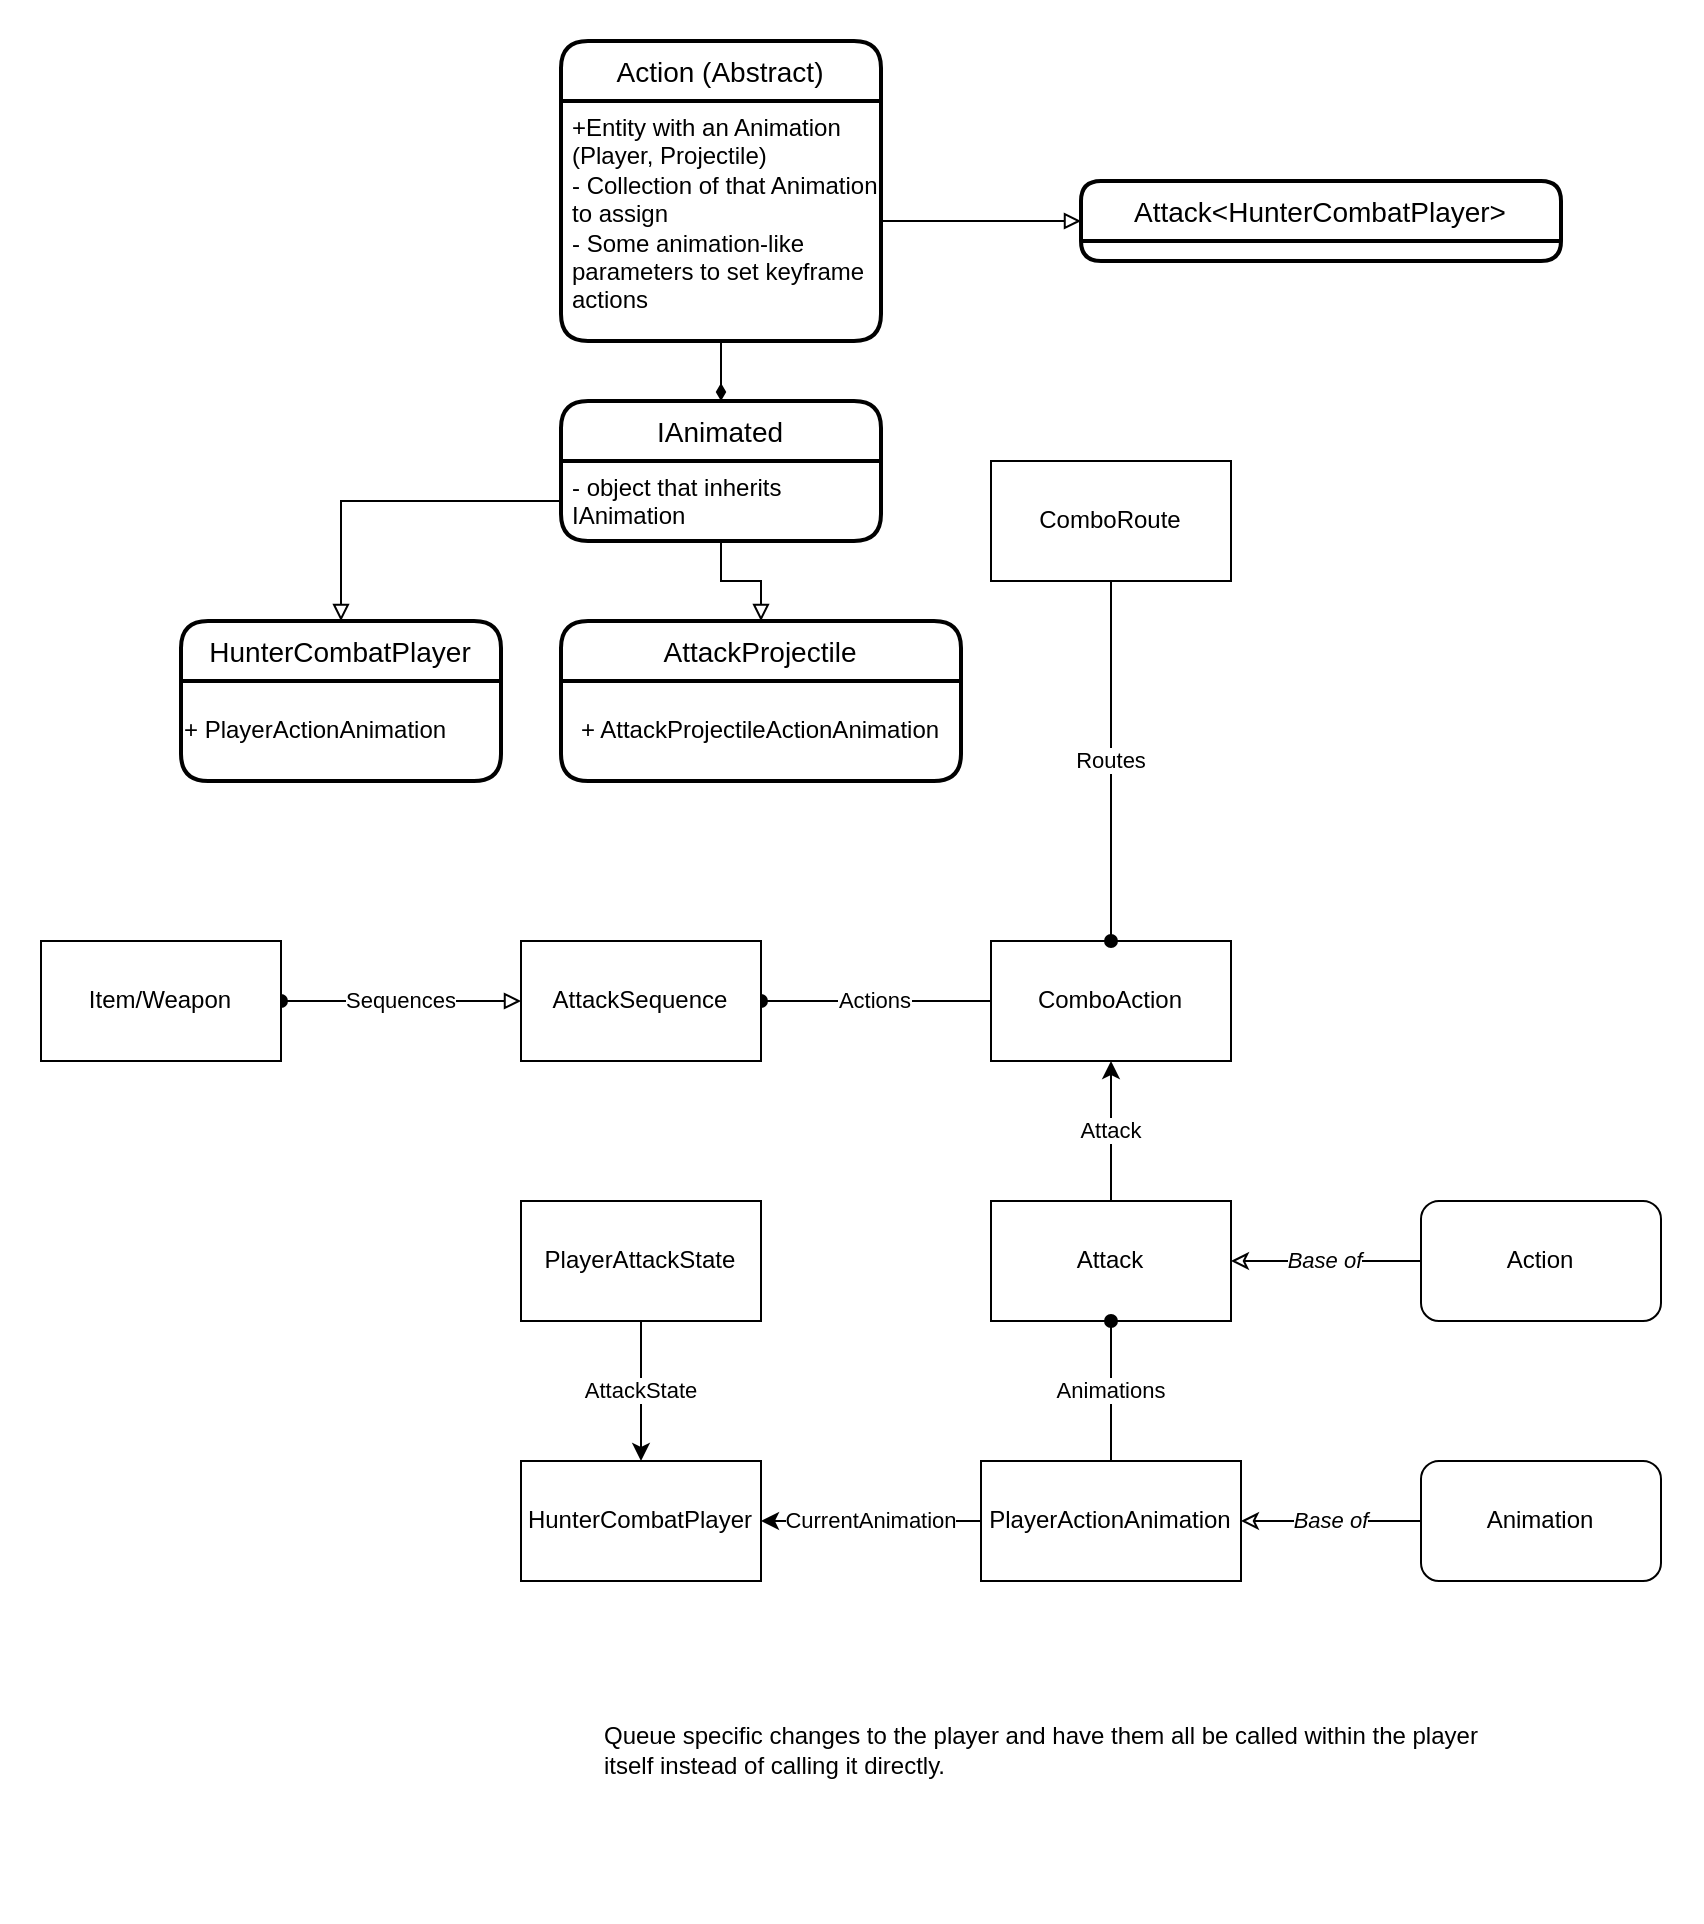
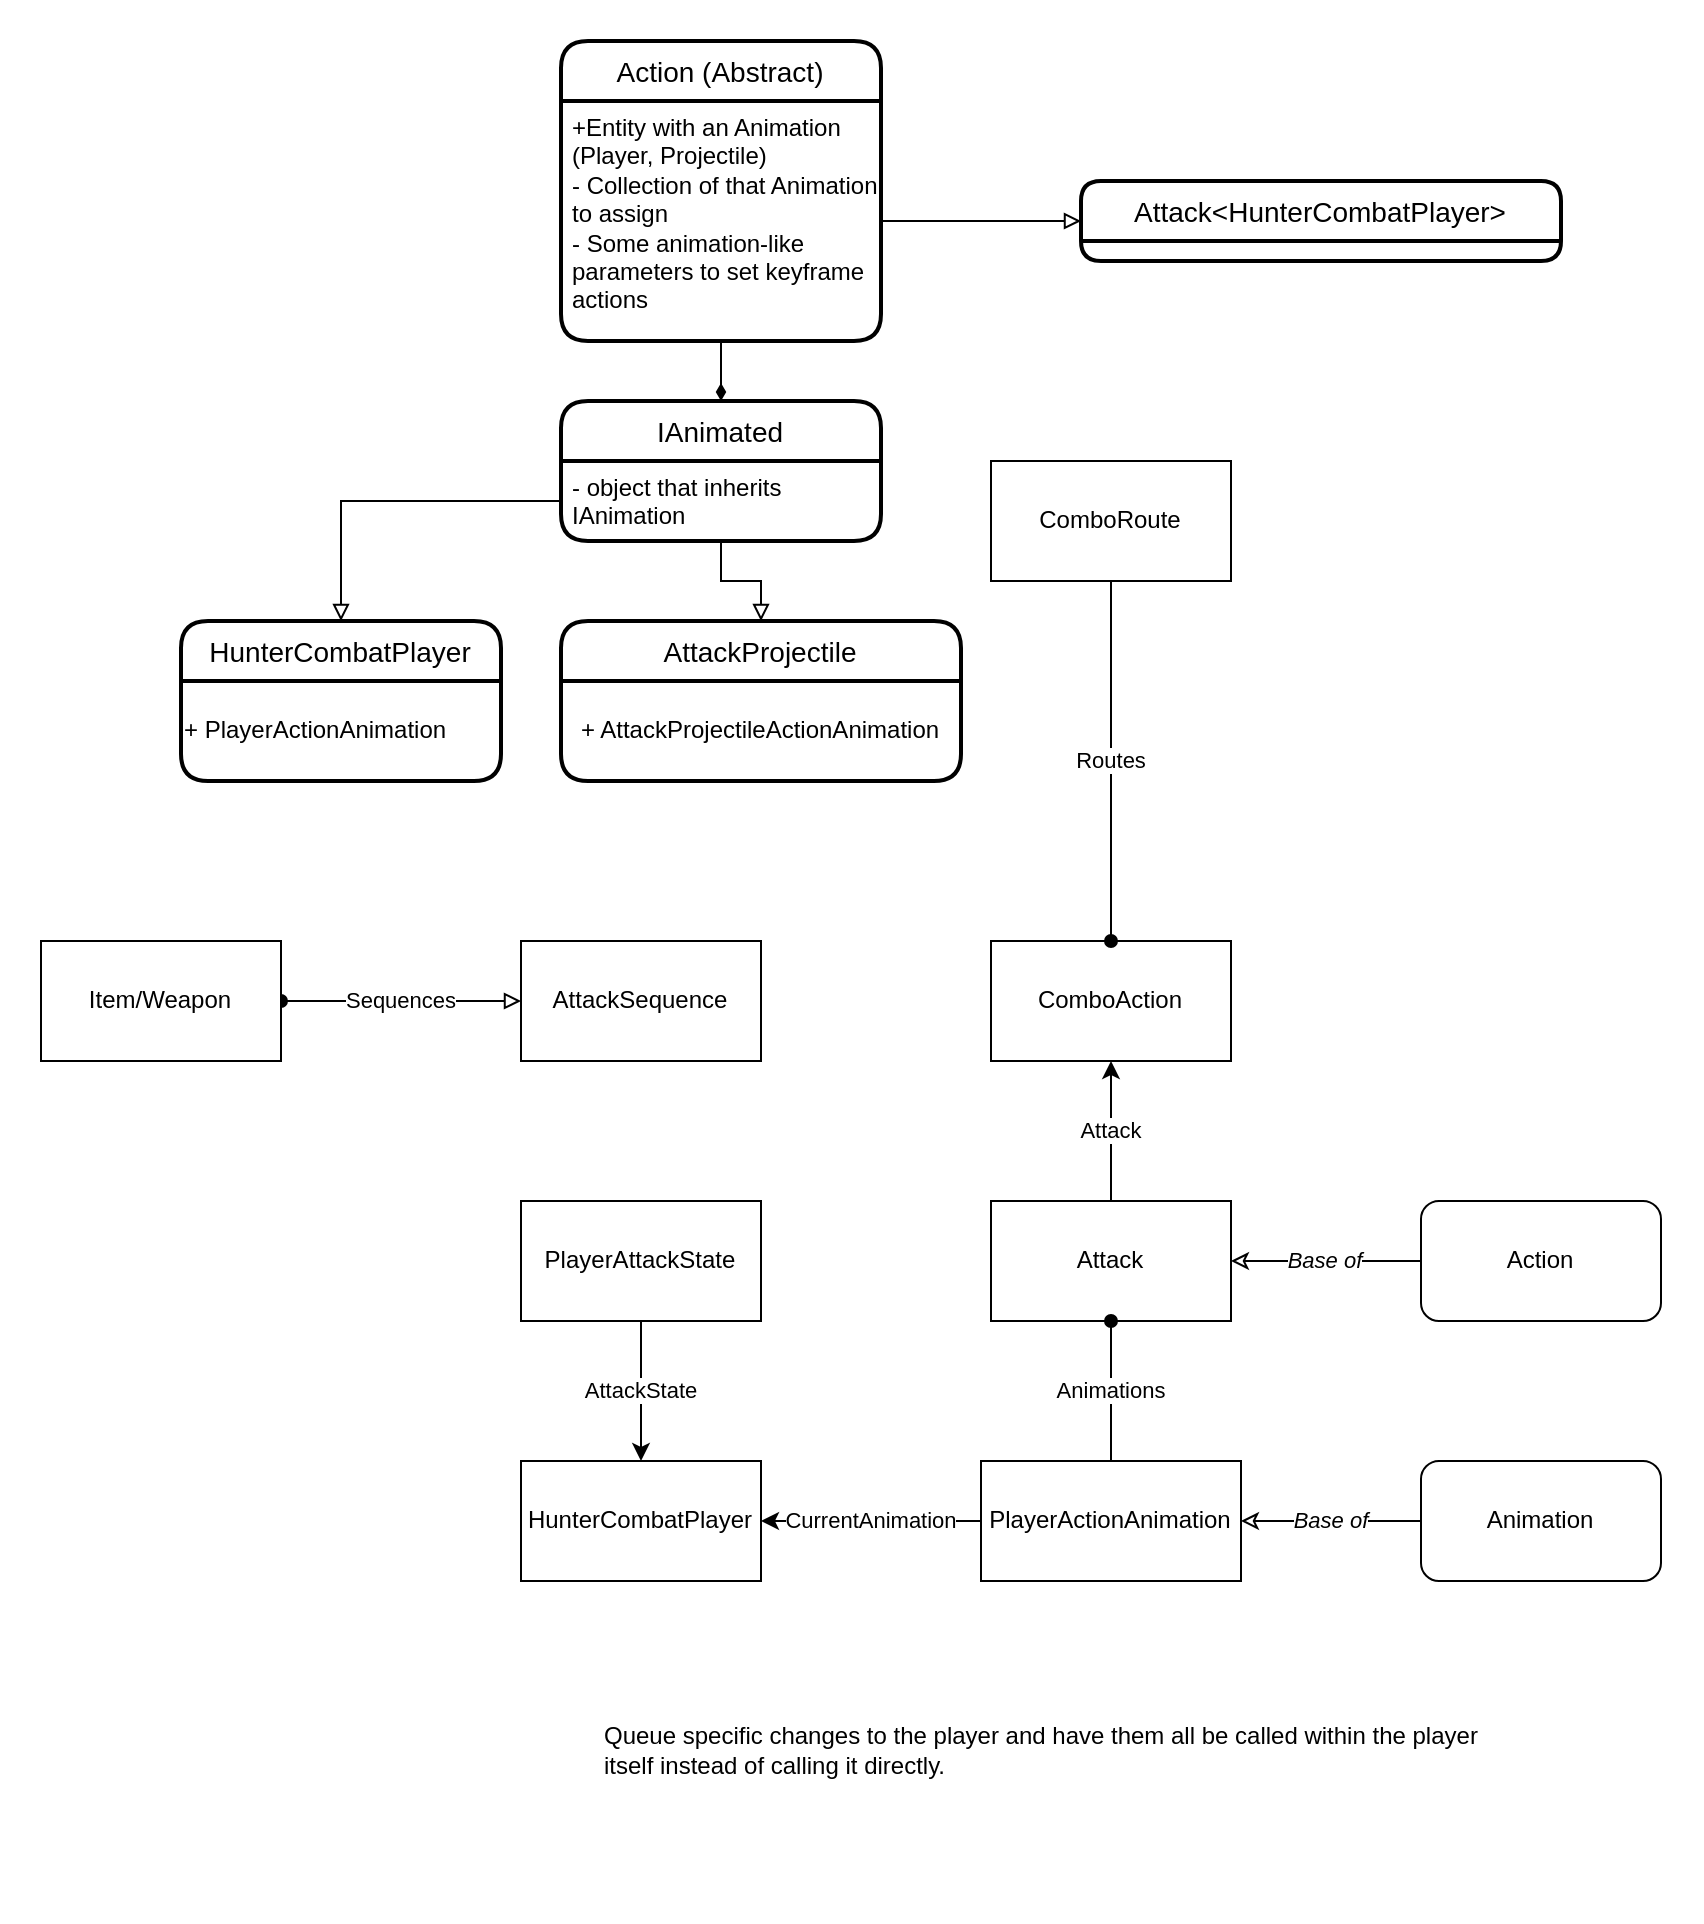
(879, 1001) -> none
